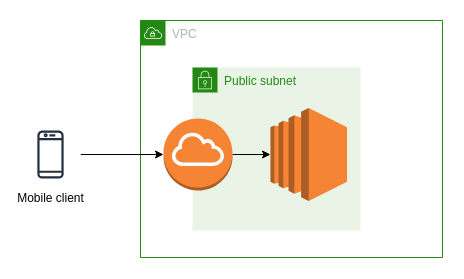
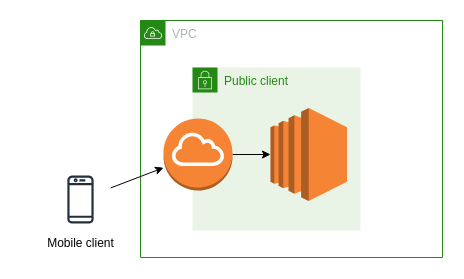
(264, 82) -> (260, 82)
(51, 155) -> (81, 200)
